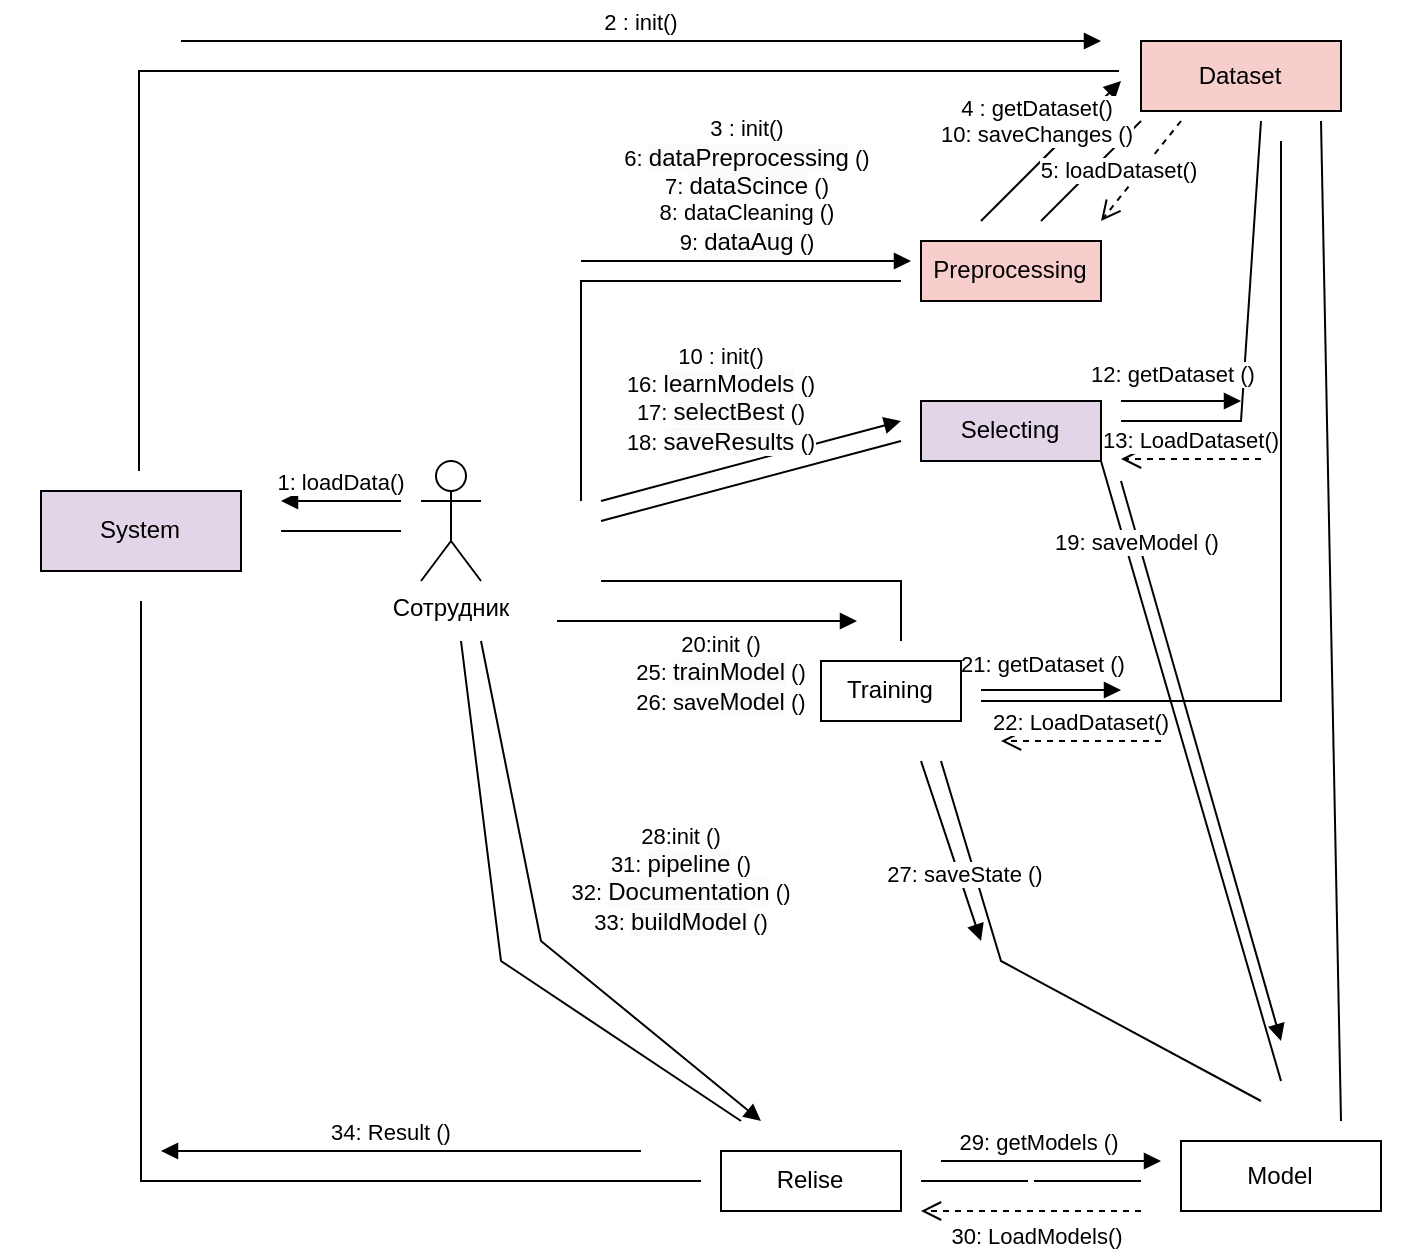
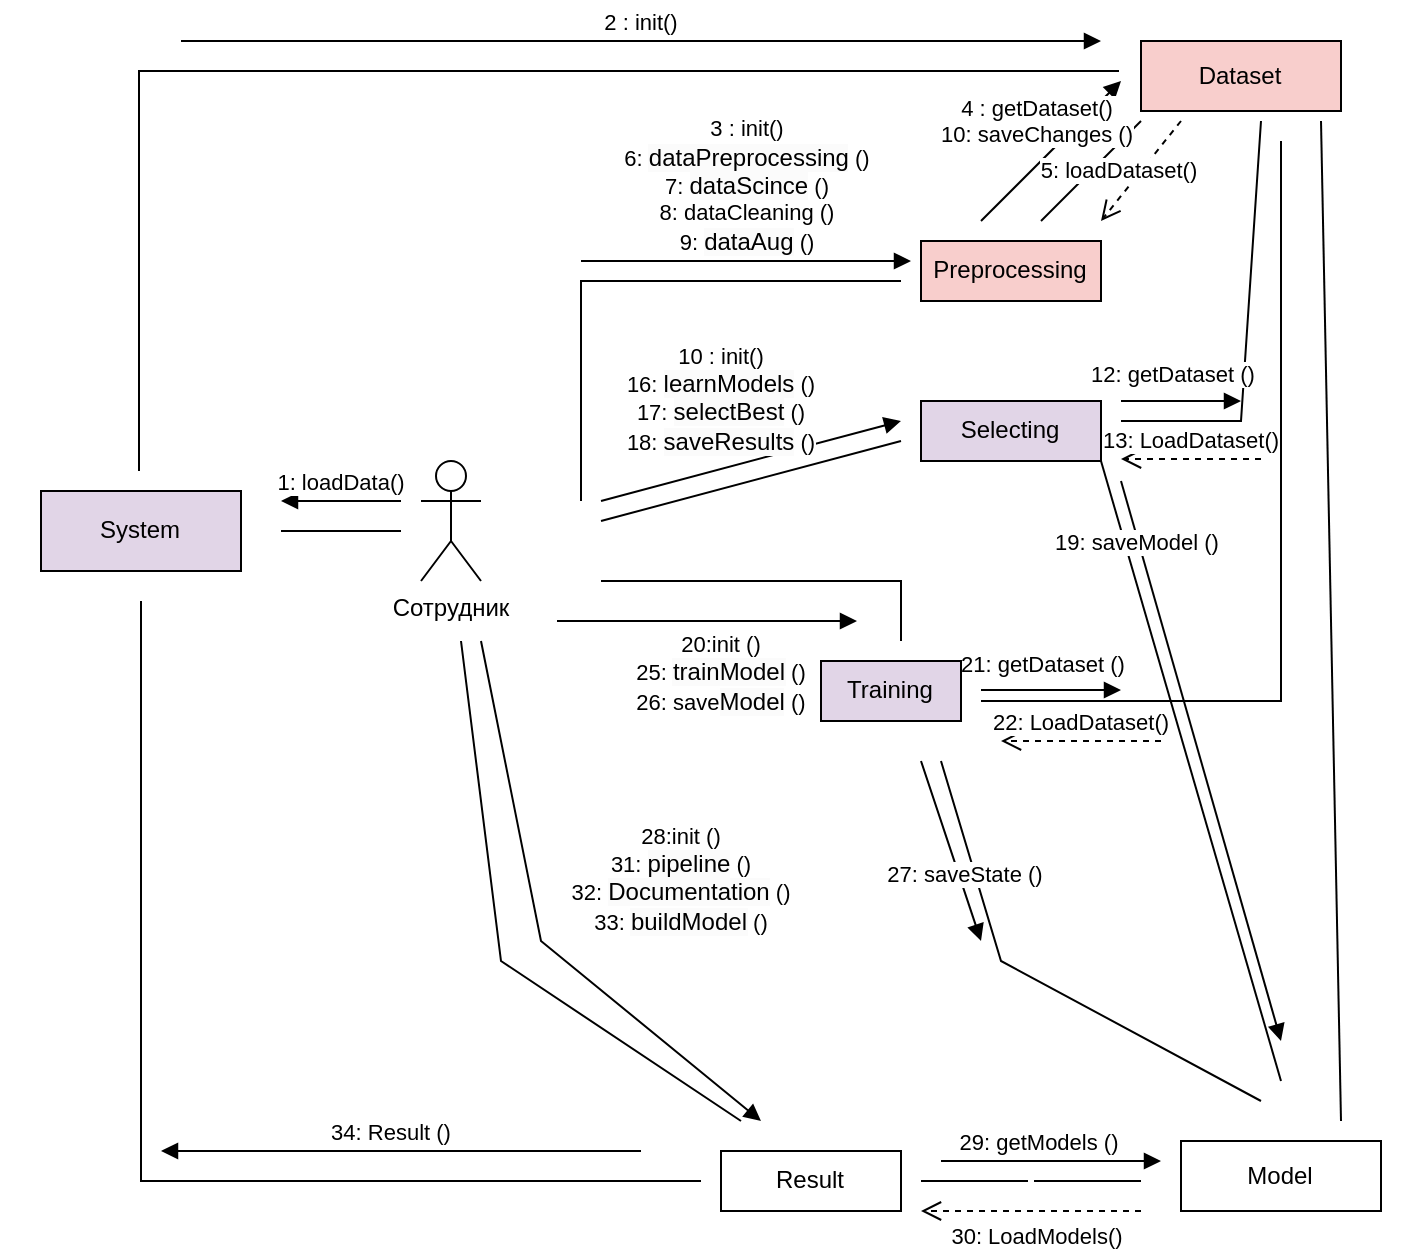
(891, 691) -> (891, 691)
(811, 1181) -> (811, 1181)
